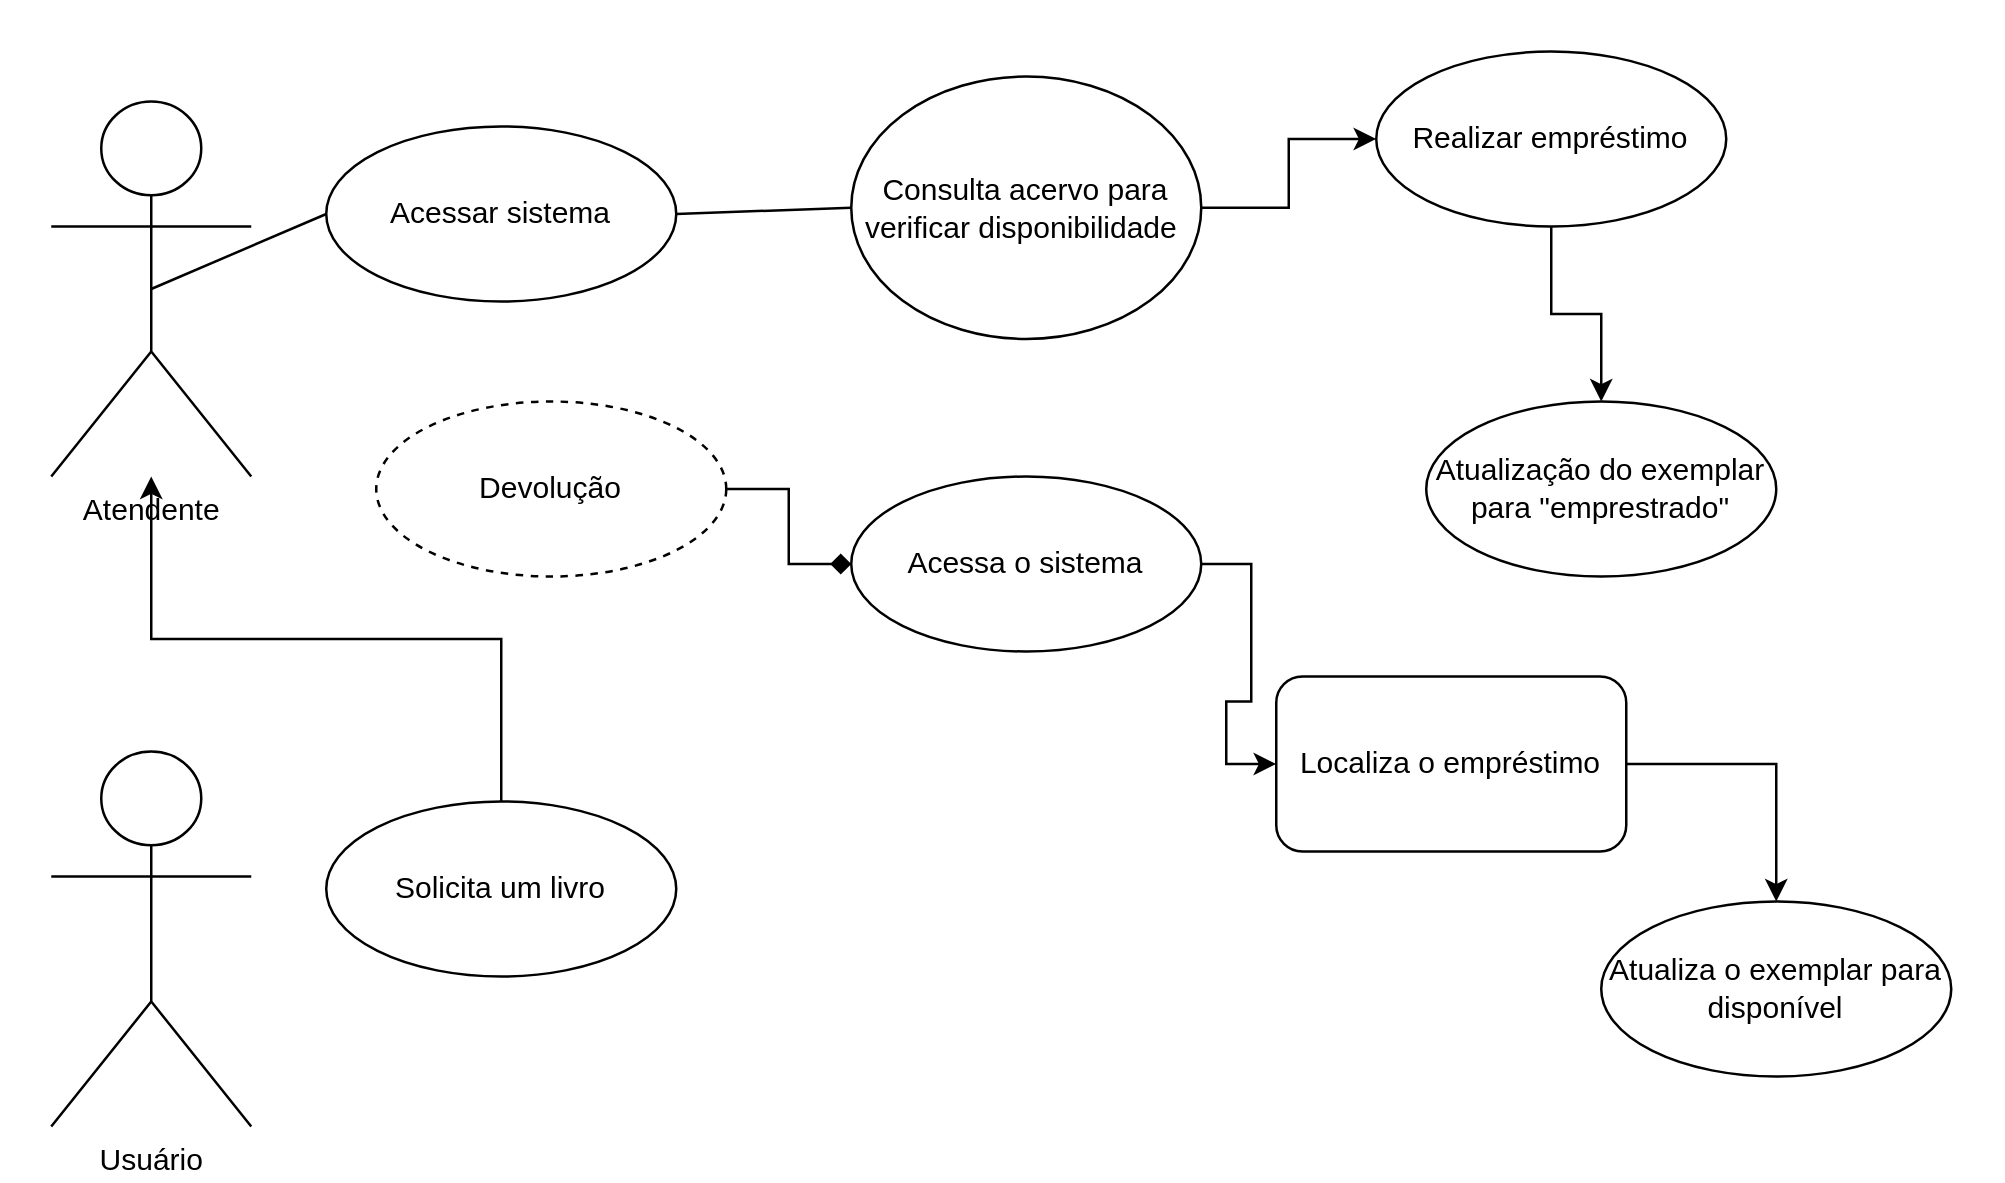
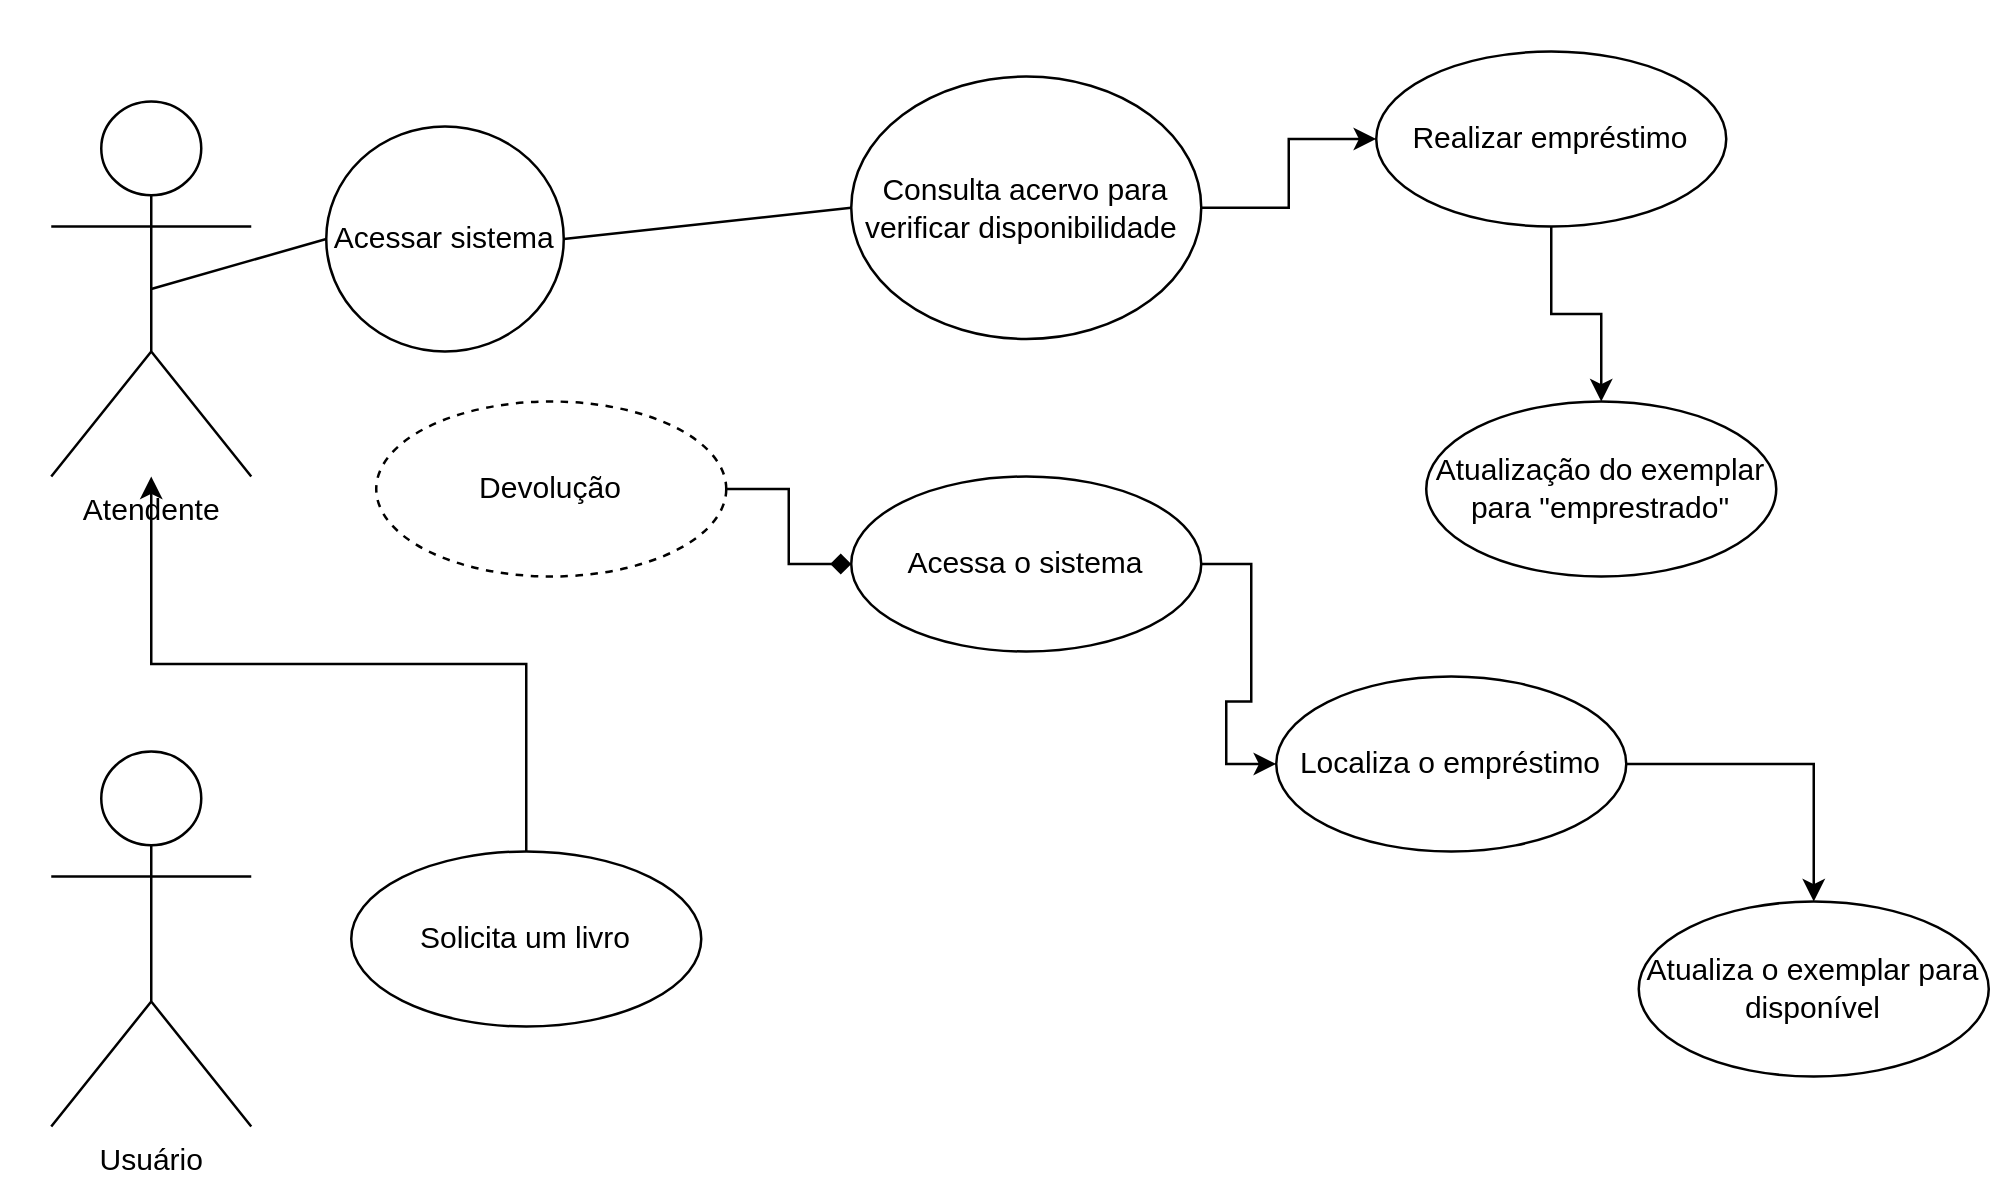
(501, 214) -> (445, 239)
(1451, 764) -> (1451, 764)
(501, 889) -> (526, 939)
(1776, 989) -> (1814, 989)
